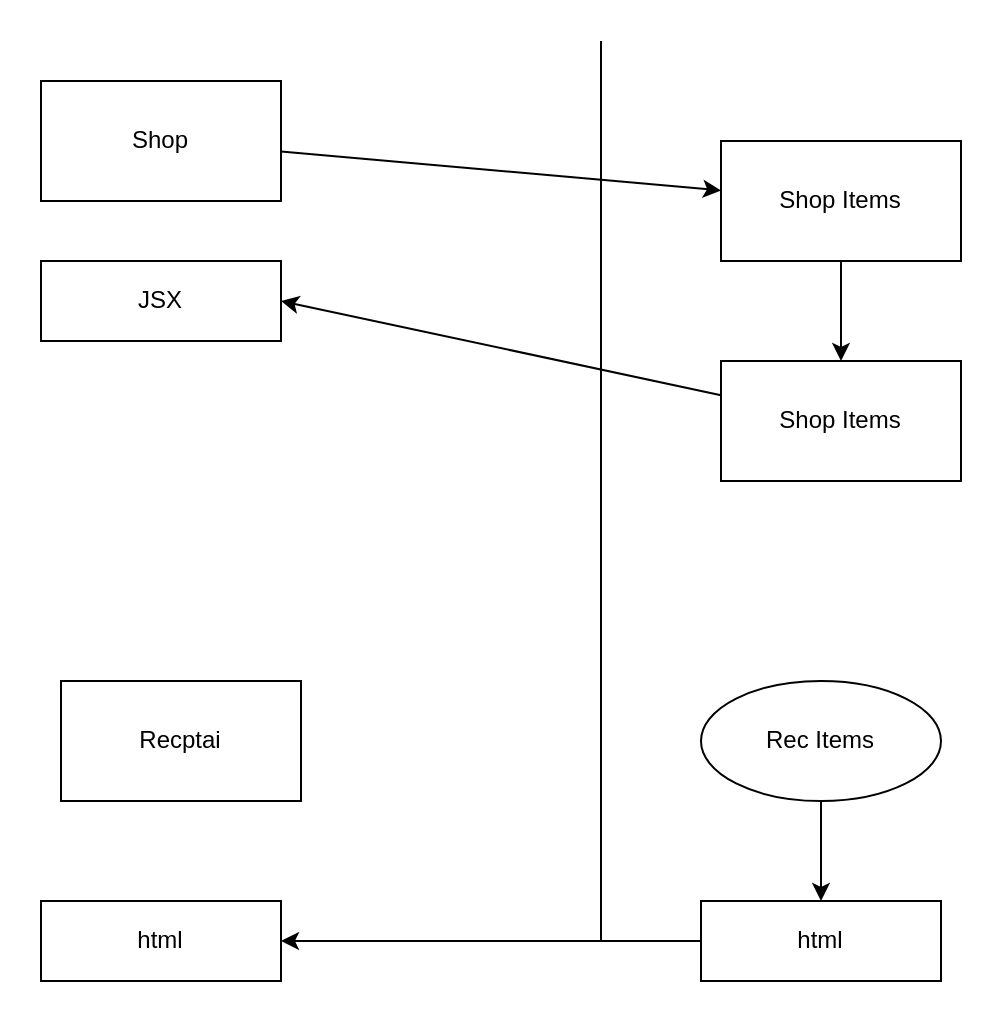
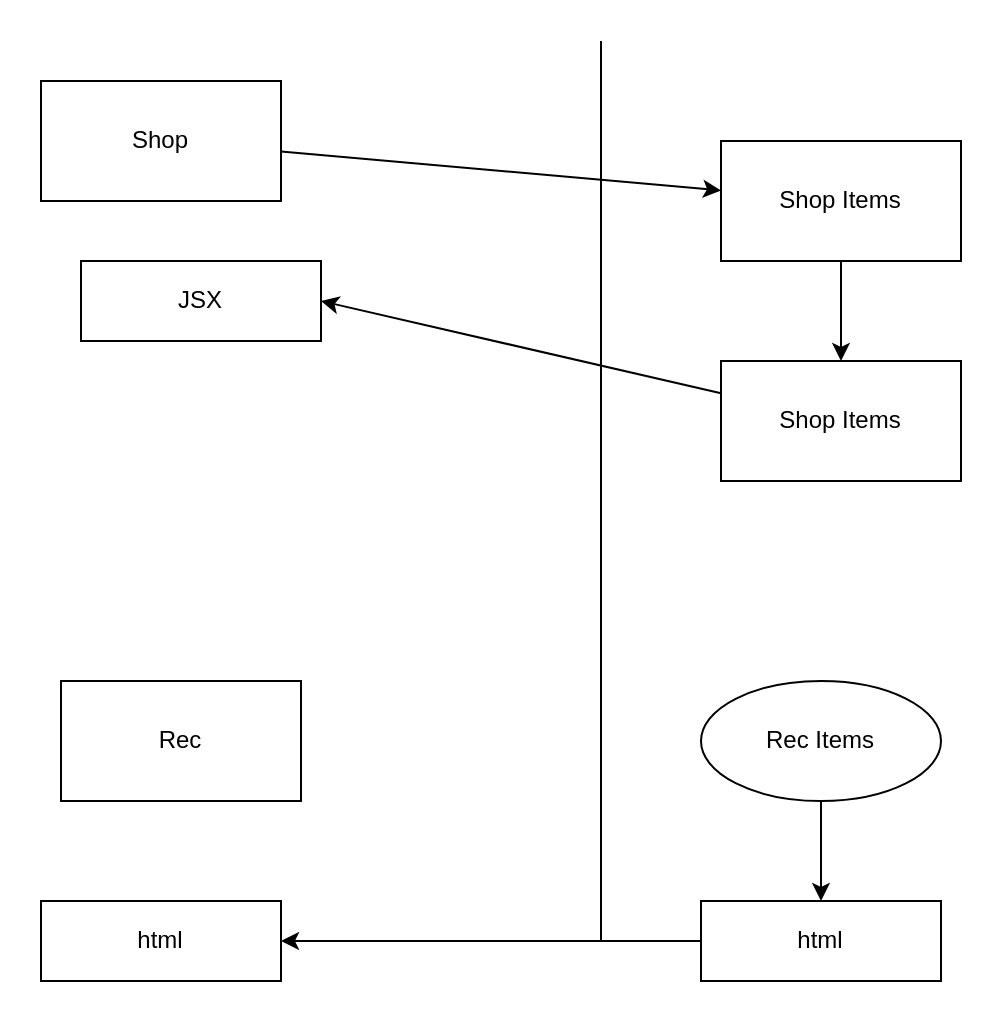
(161, 301) -> (201, 301)
(181, 741) -> (181, 741)
